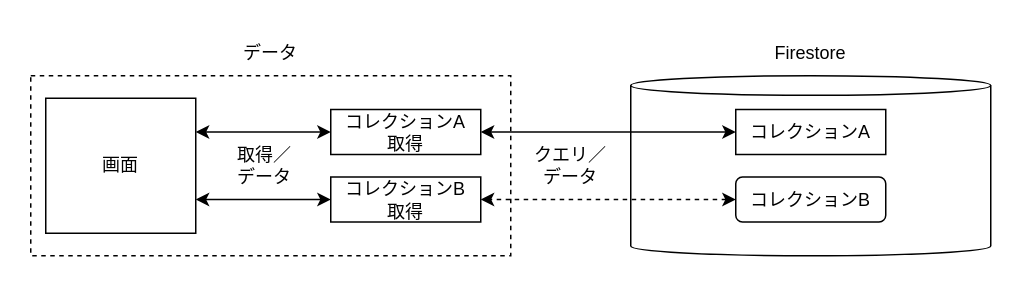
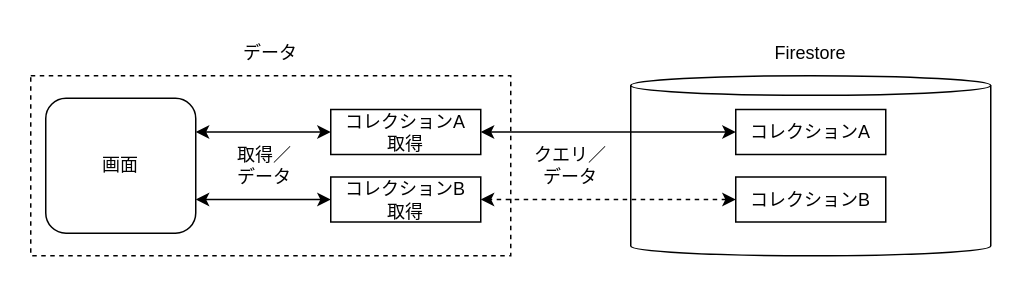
(121, 166) -> (121, 166)
(811, 200) -> (811, 200)
